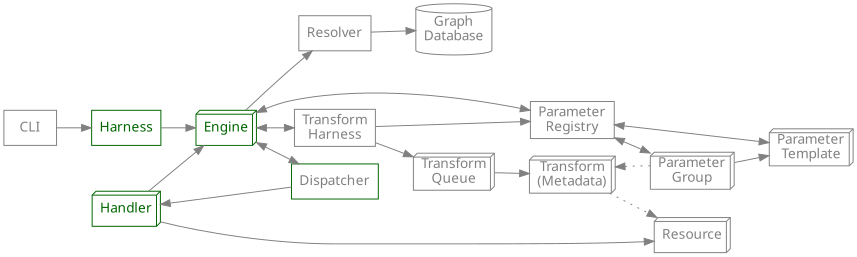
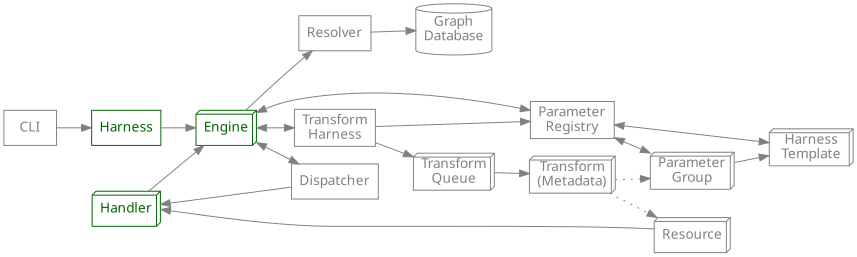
(811, 147) -> (811, 147)
(638, 166) -> (628, 179)
(335, 181) -> (335, 181)
(402, 244) -> (412, 226)
